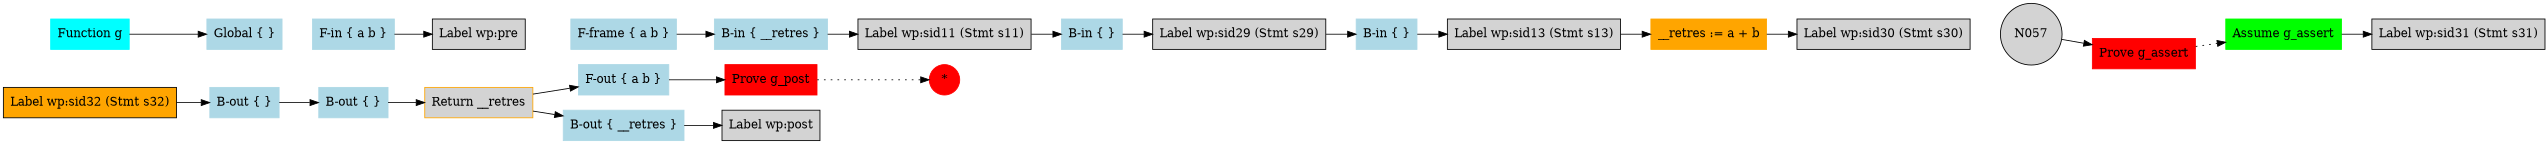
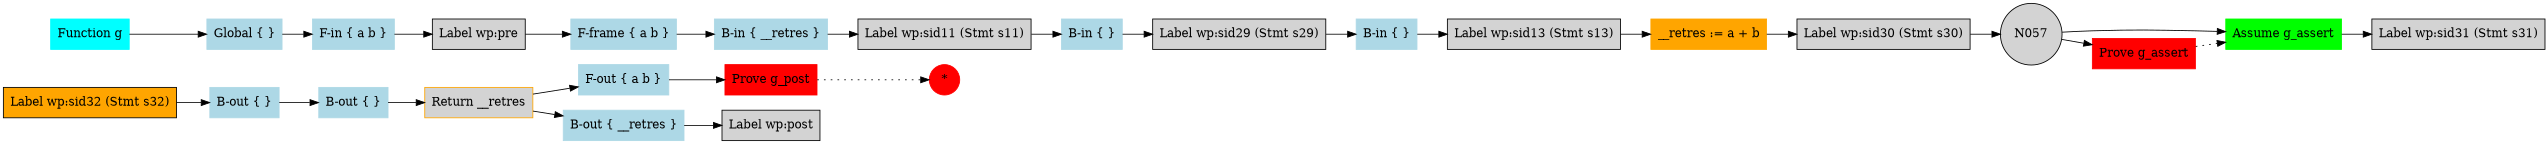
none -> (2140, 30)
none -> (293, 34)
none -> (544, 34)
none -> (1981, 34)
